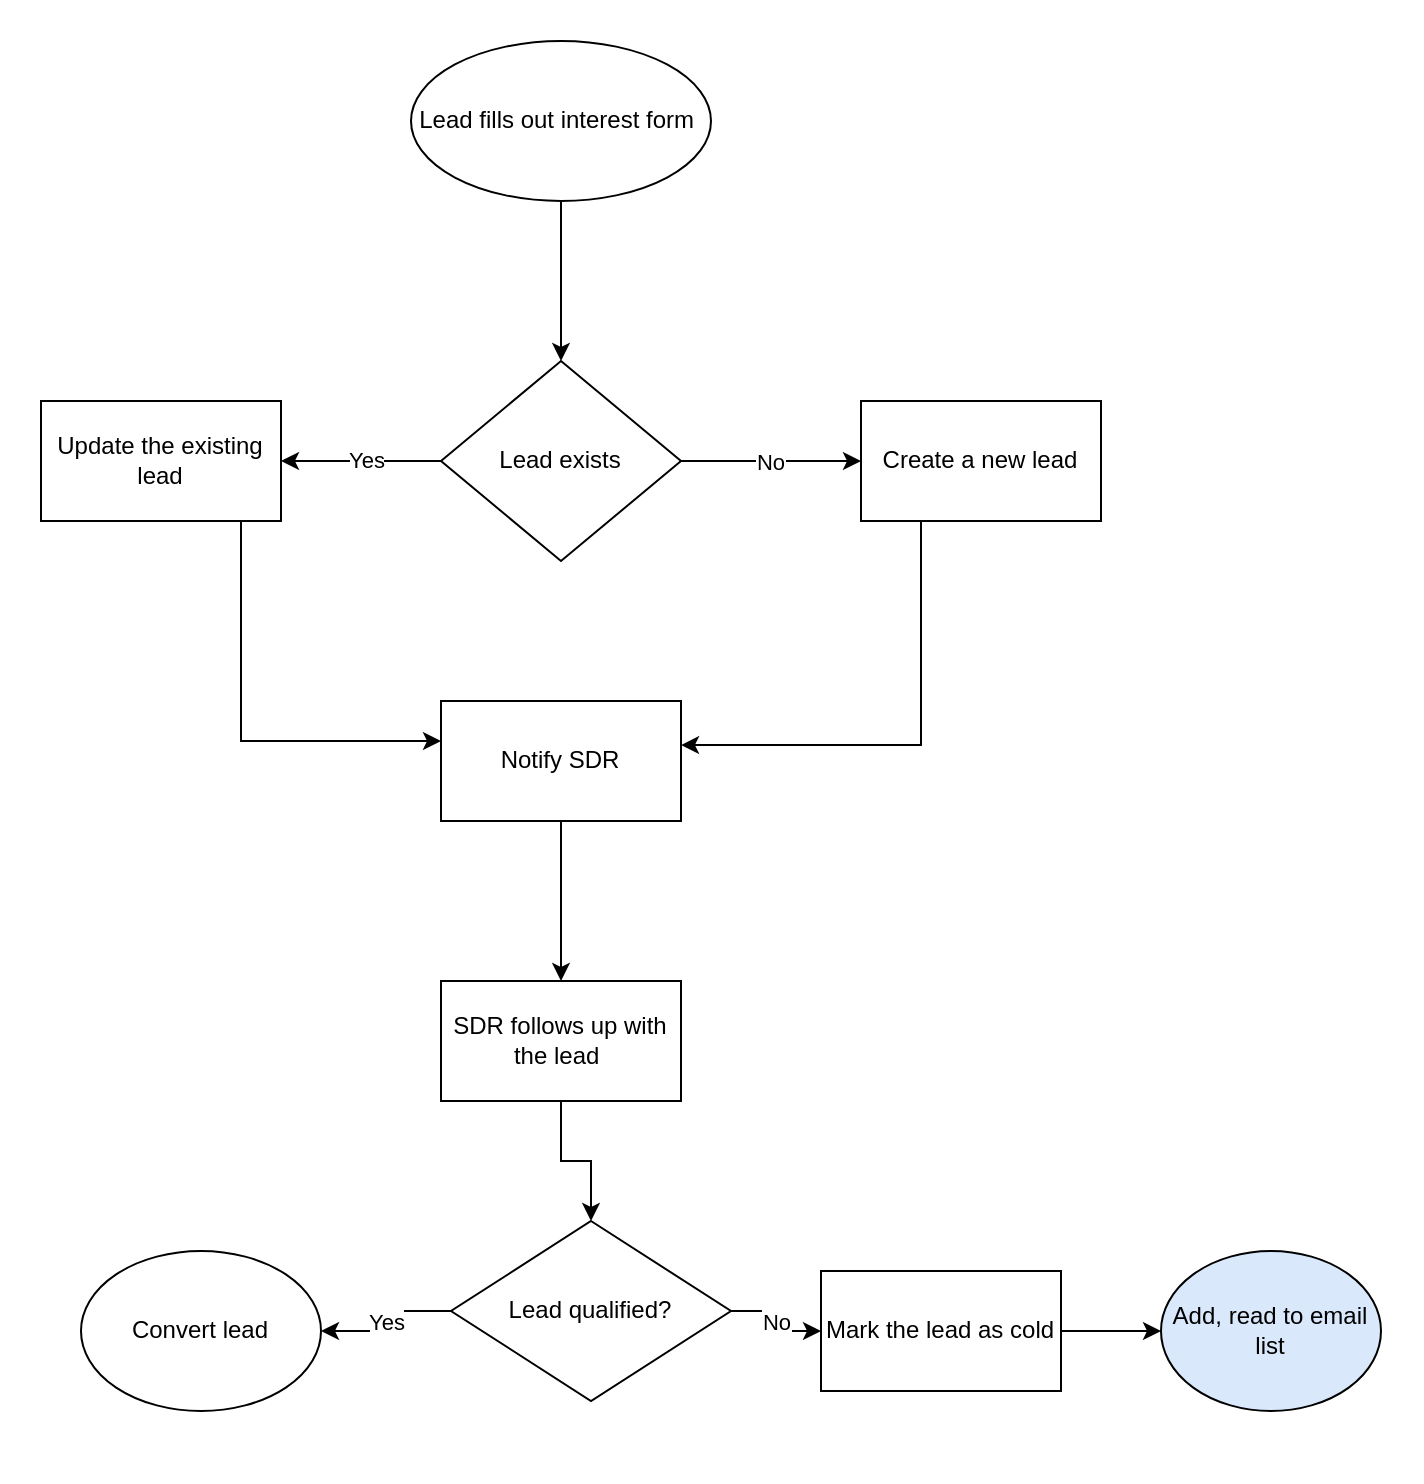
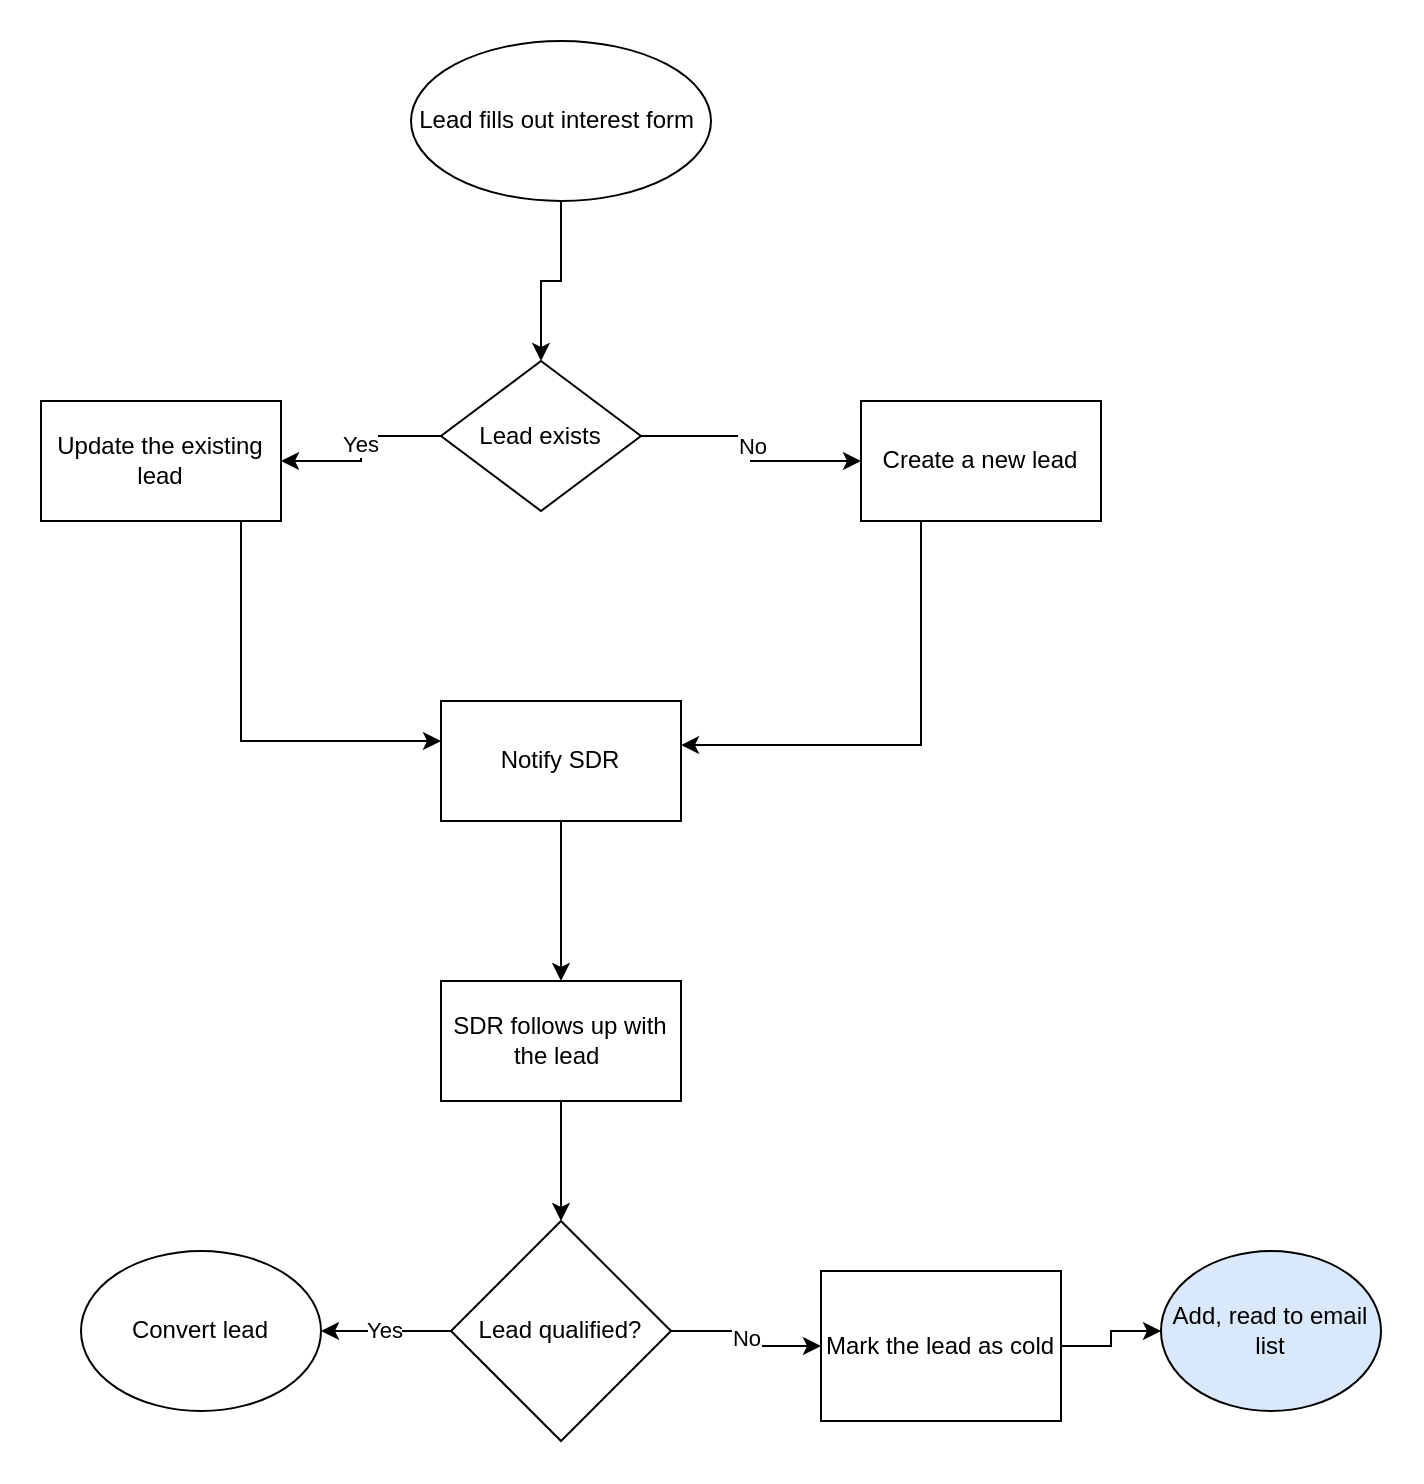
(561, 461) -> (541, 436)
(591, 1311) -> (561, 1331)
(941, 1331) -> (941, 1346)
